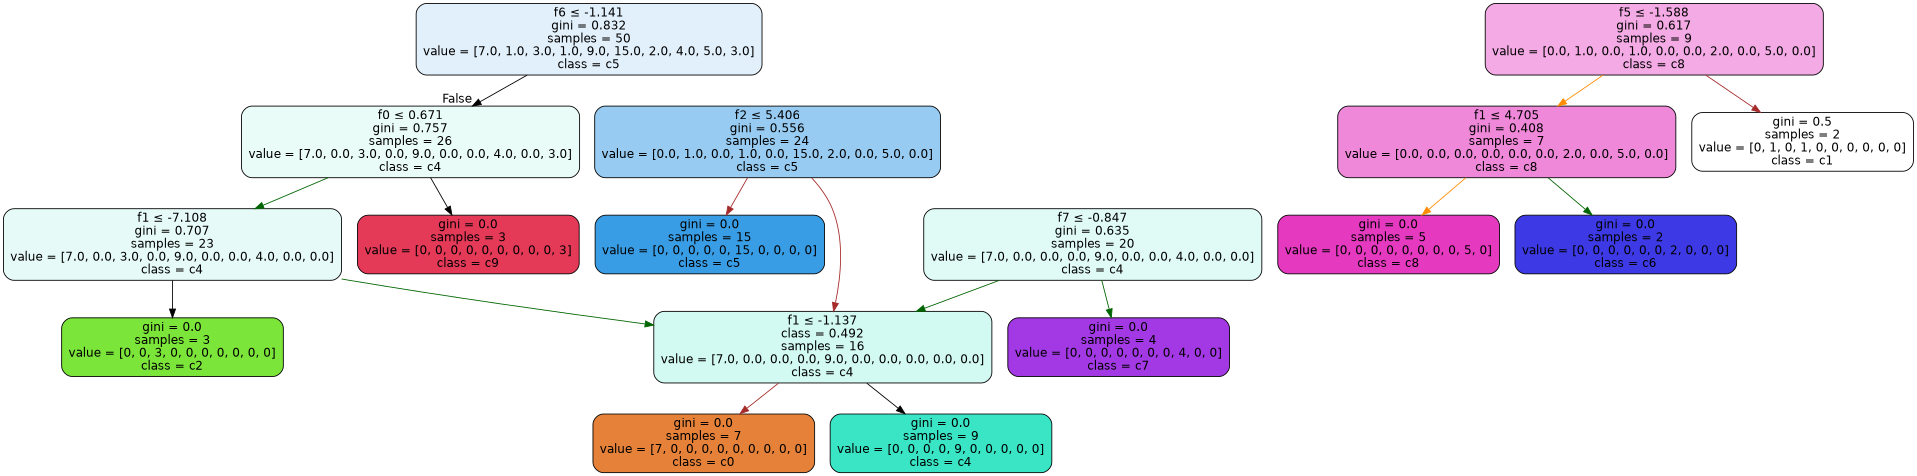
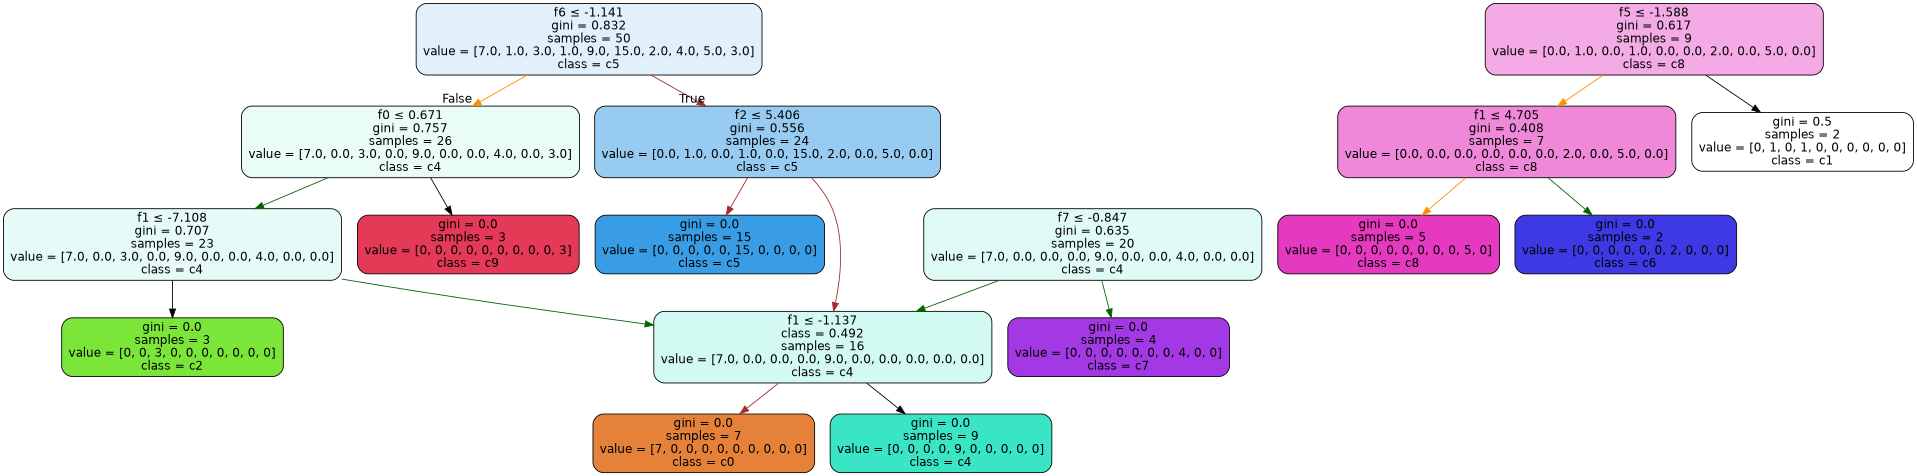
(504, 88) -> (504, 88)
none -> (675, 88)
(1729, 91) -> (1729, 91)
